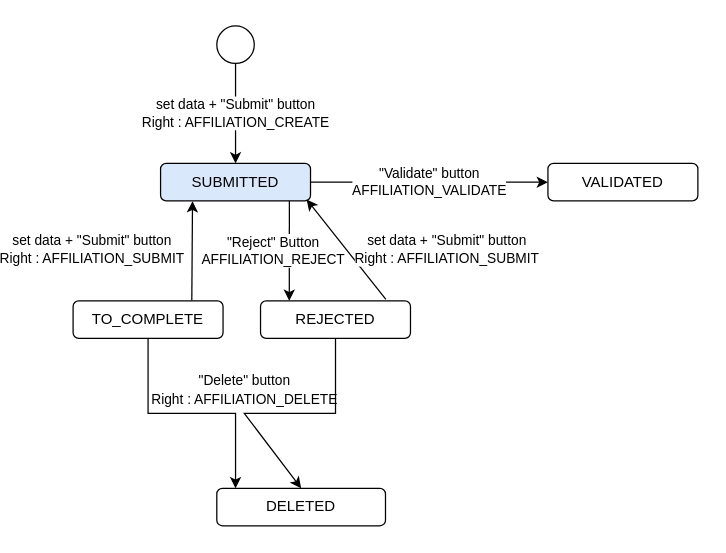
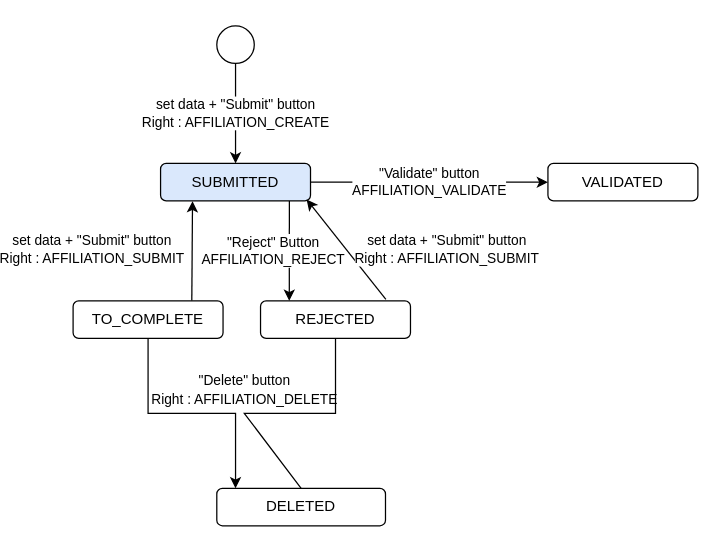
(295, 480) -> (297, 483)
